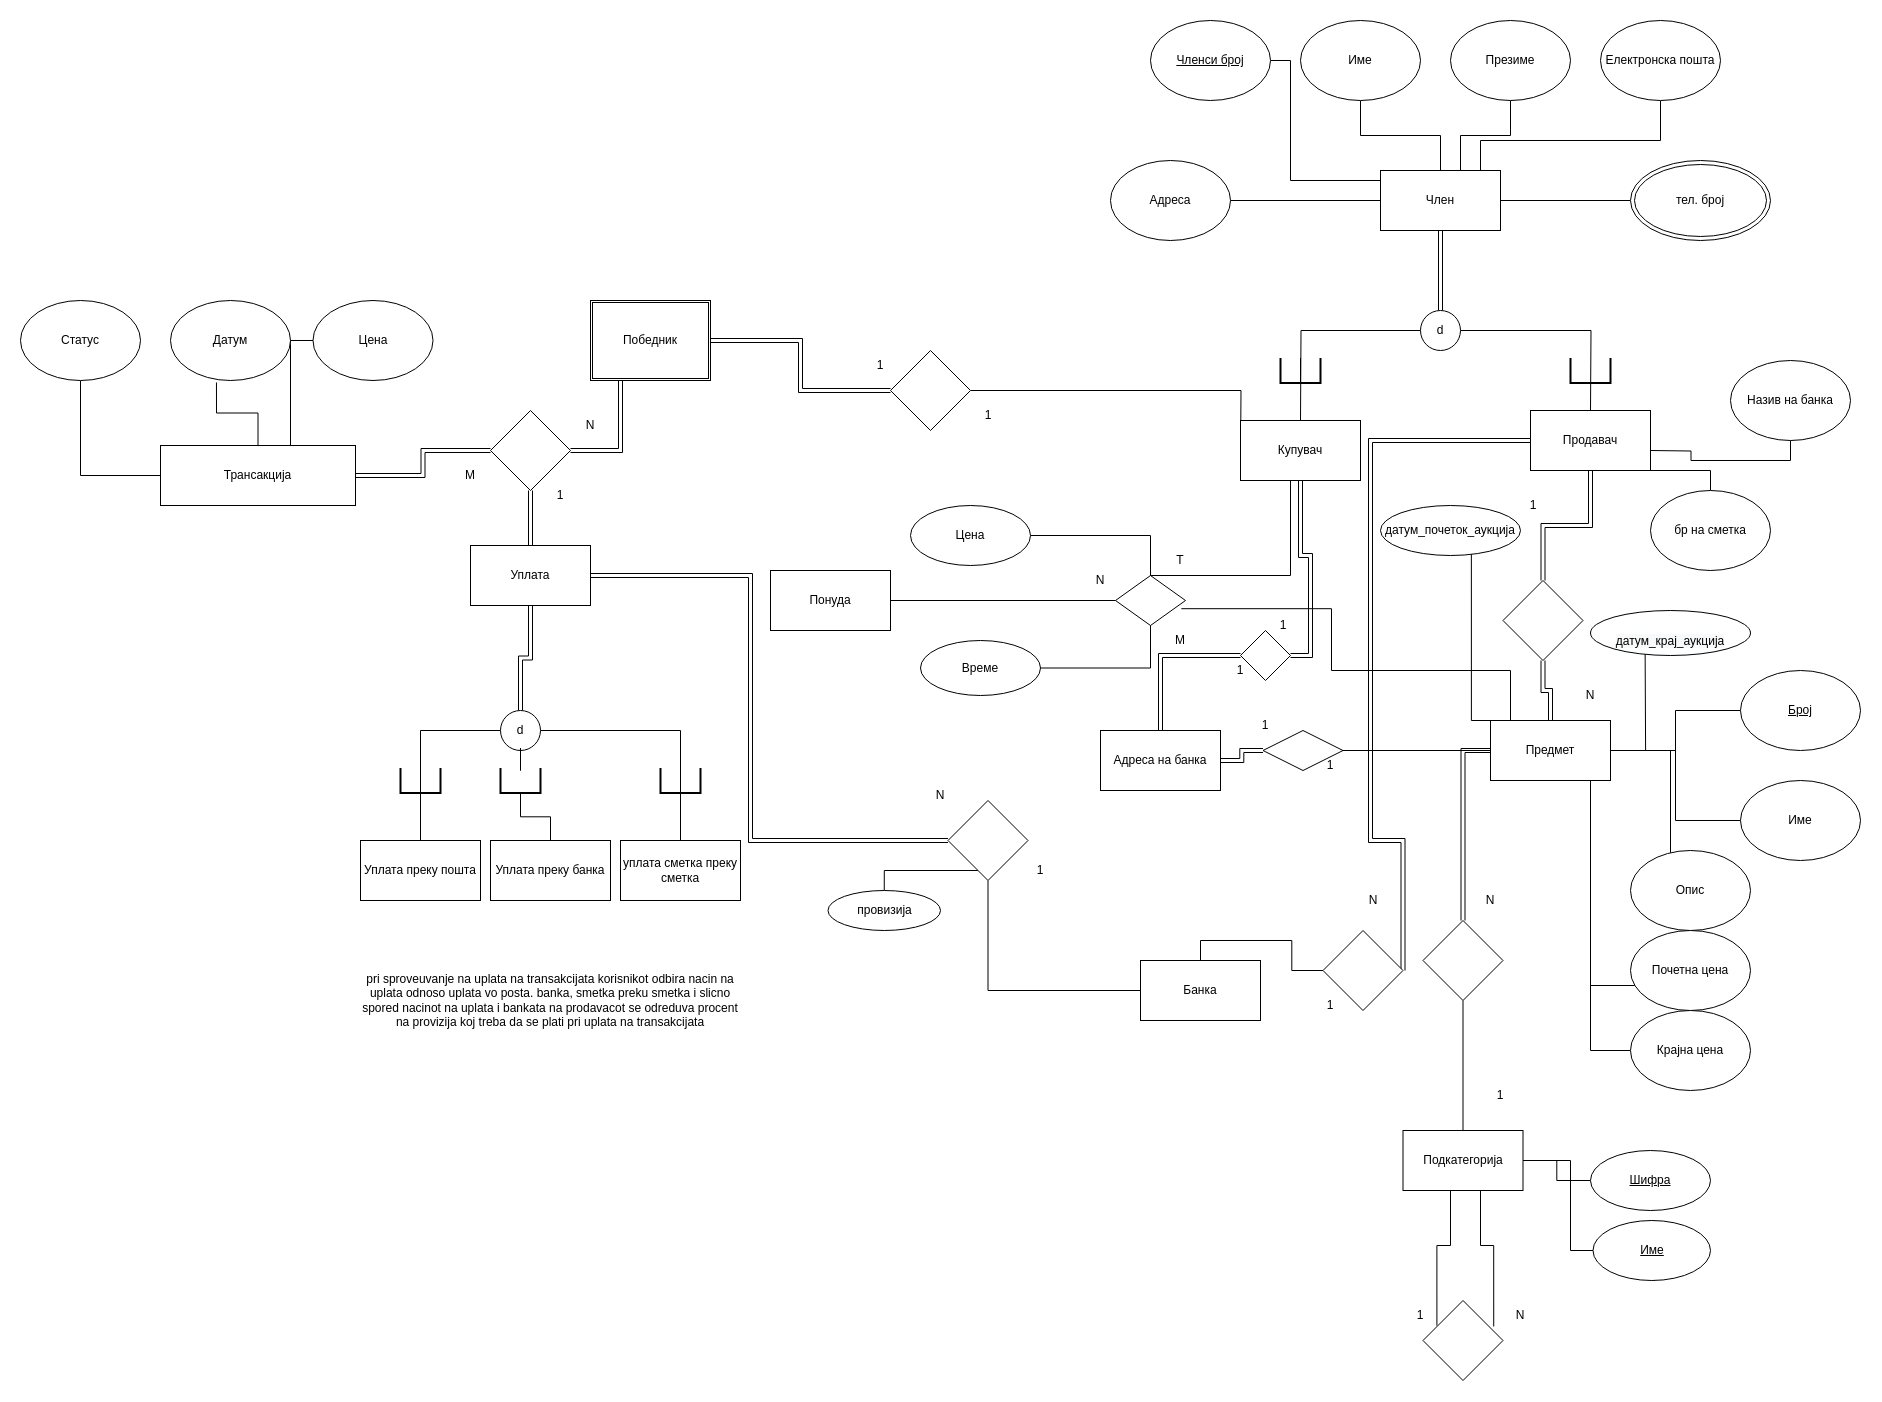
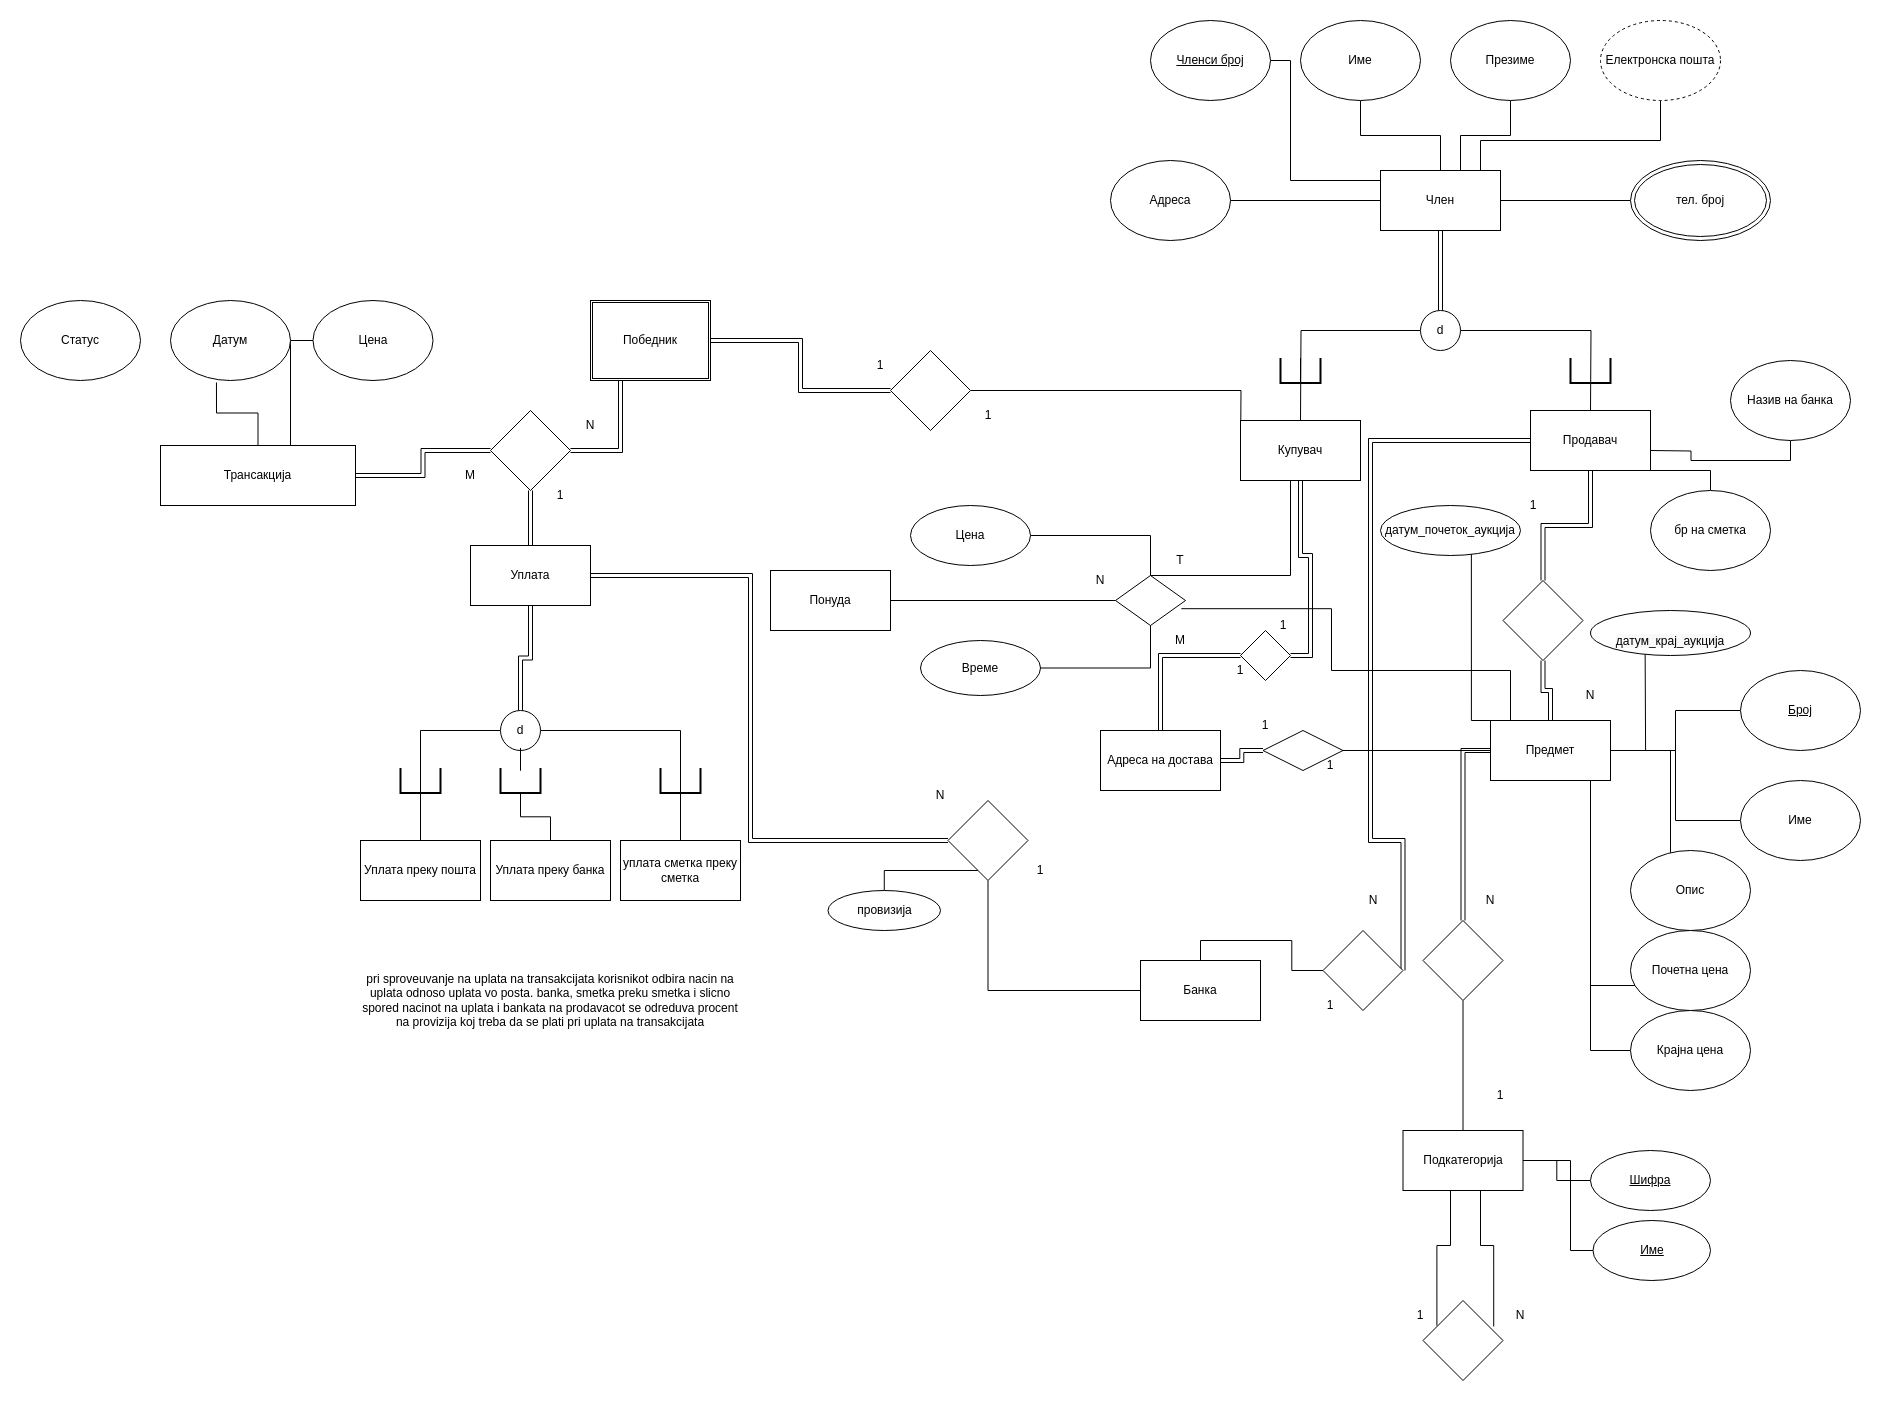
(1661, 61) -> (1661, 61)
(81, 469) -> none
(1161, 761) -> (1161, 761)
